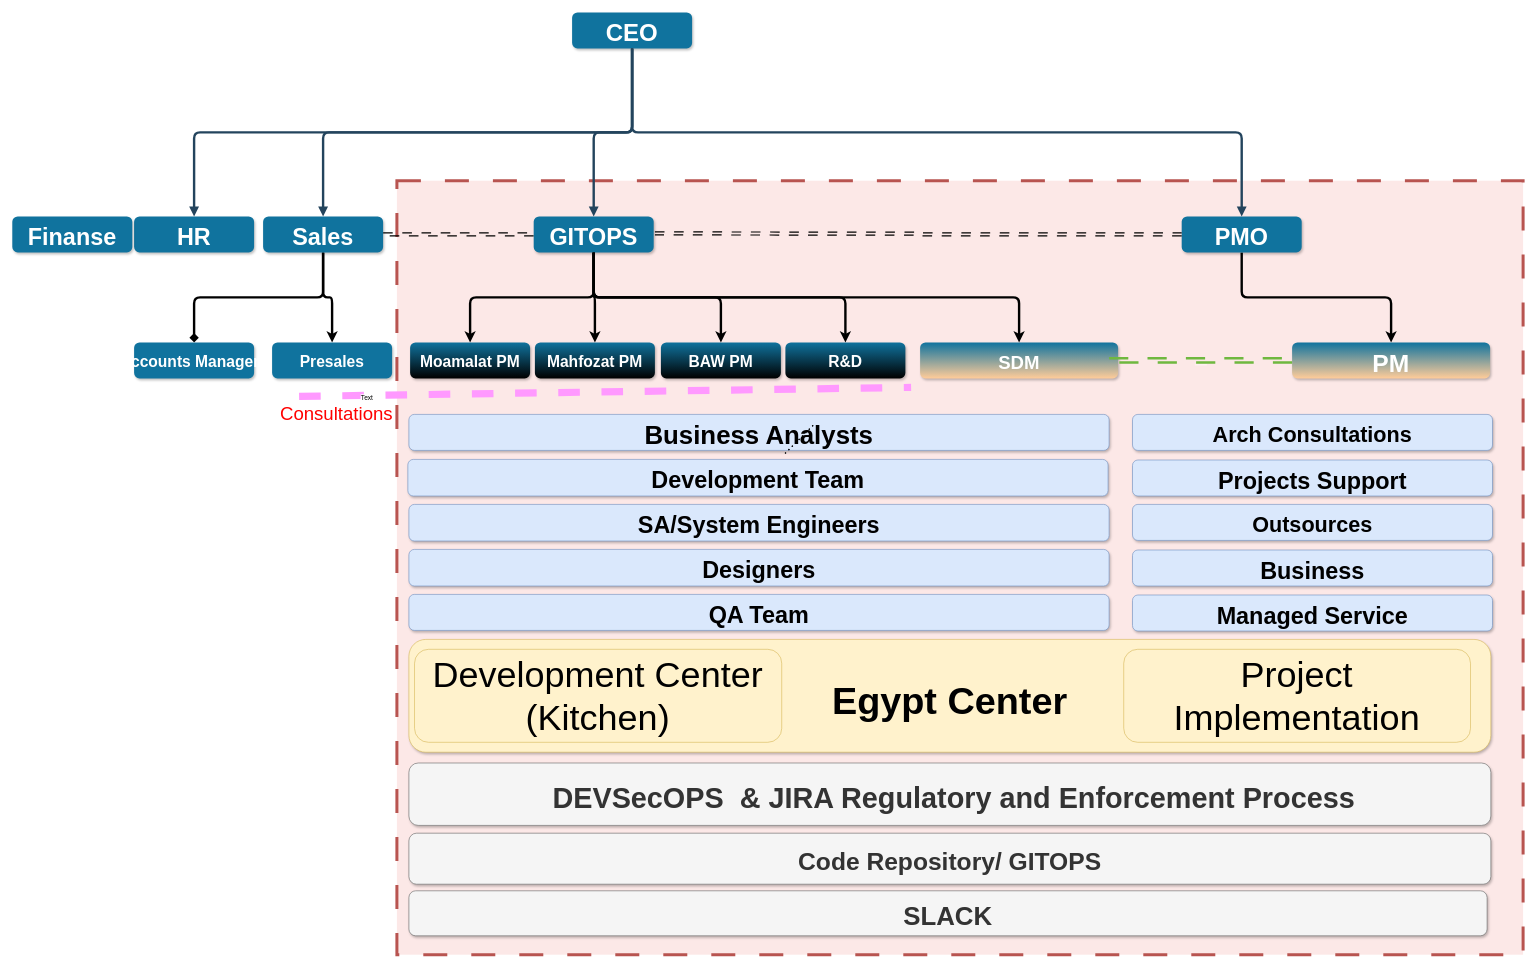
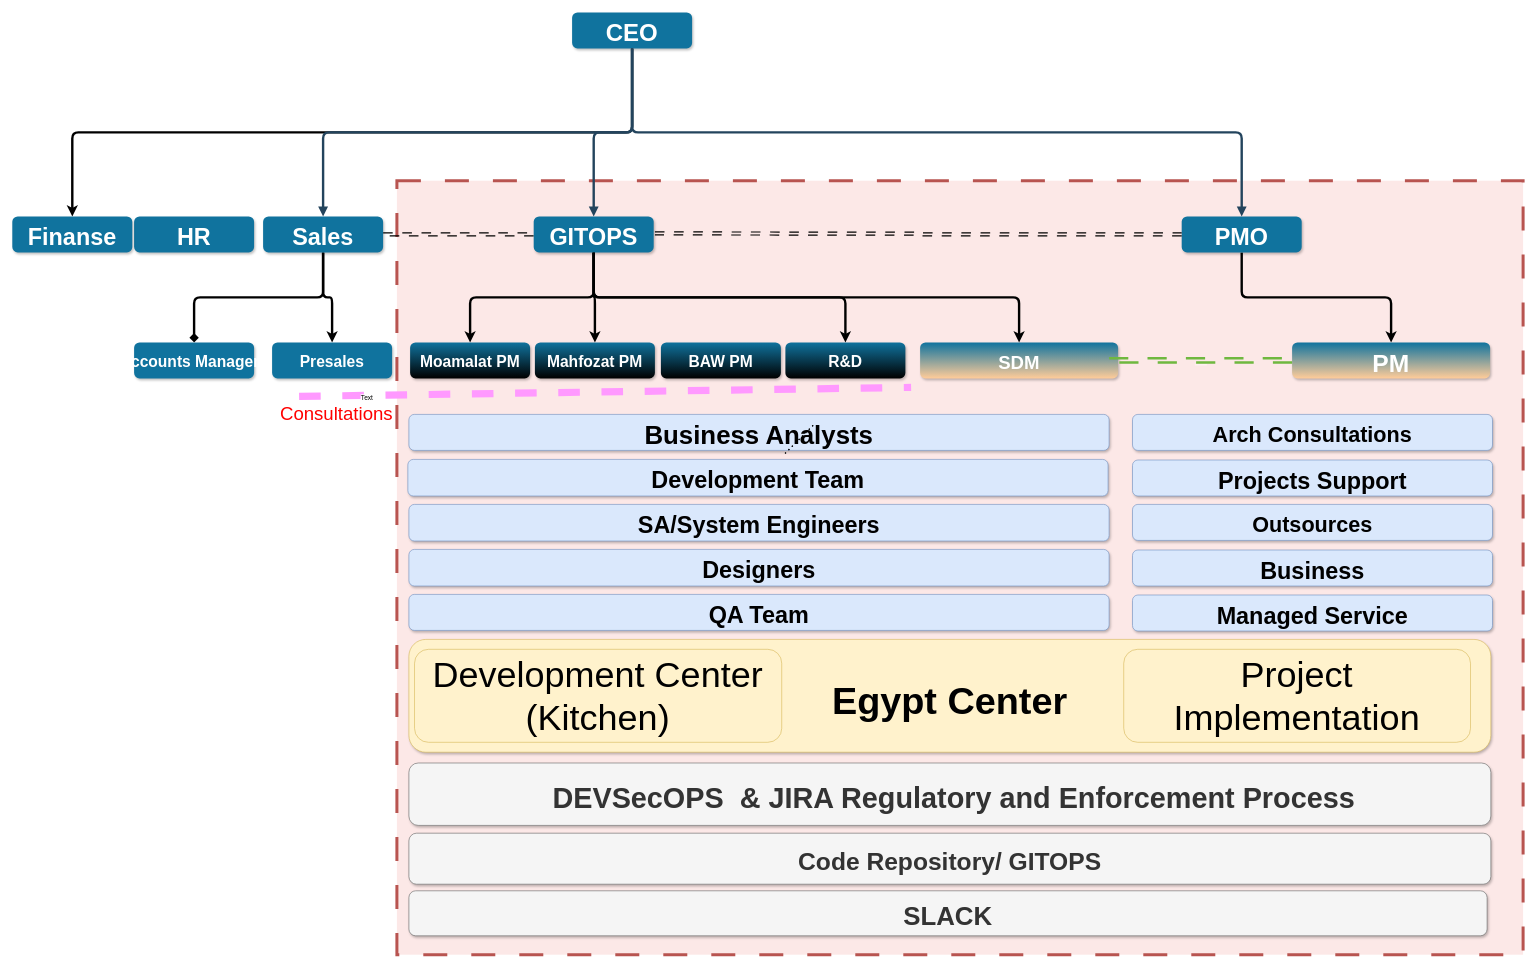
none -> (96, 132)
(194, 170) -> none
(721, 317) -> none
